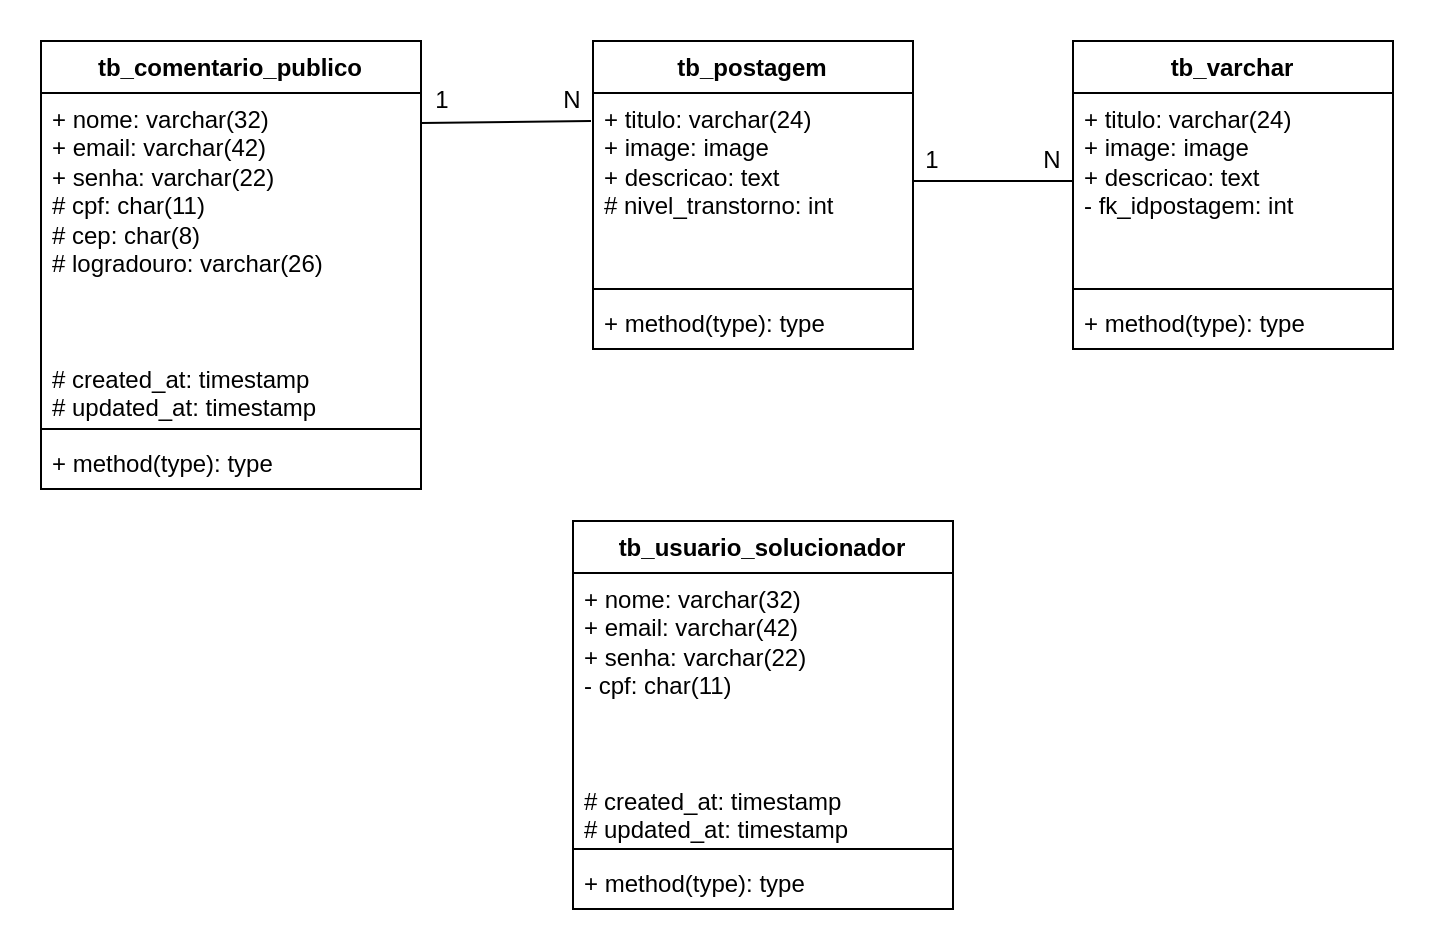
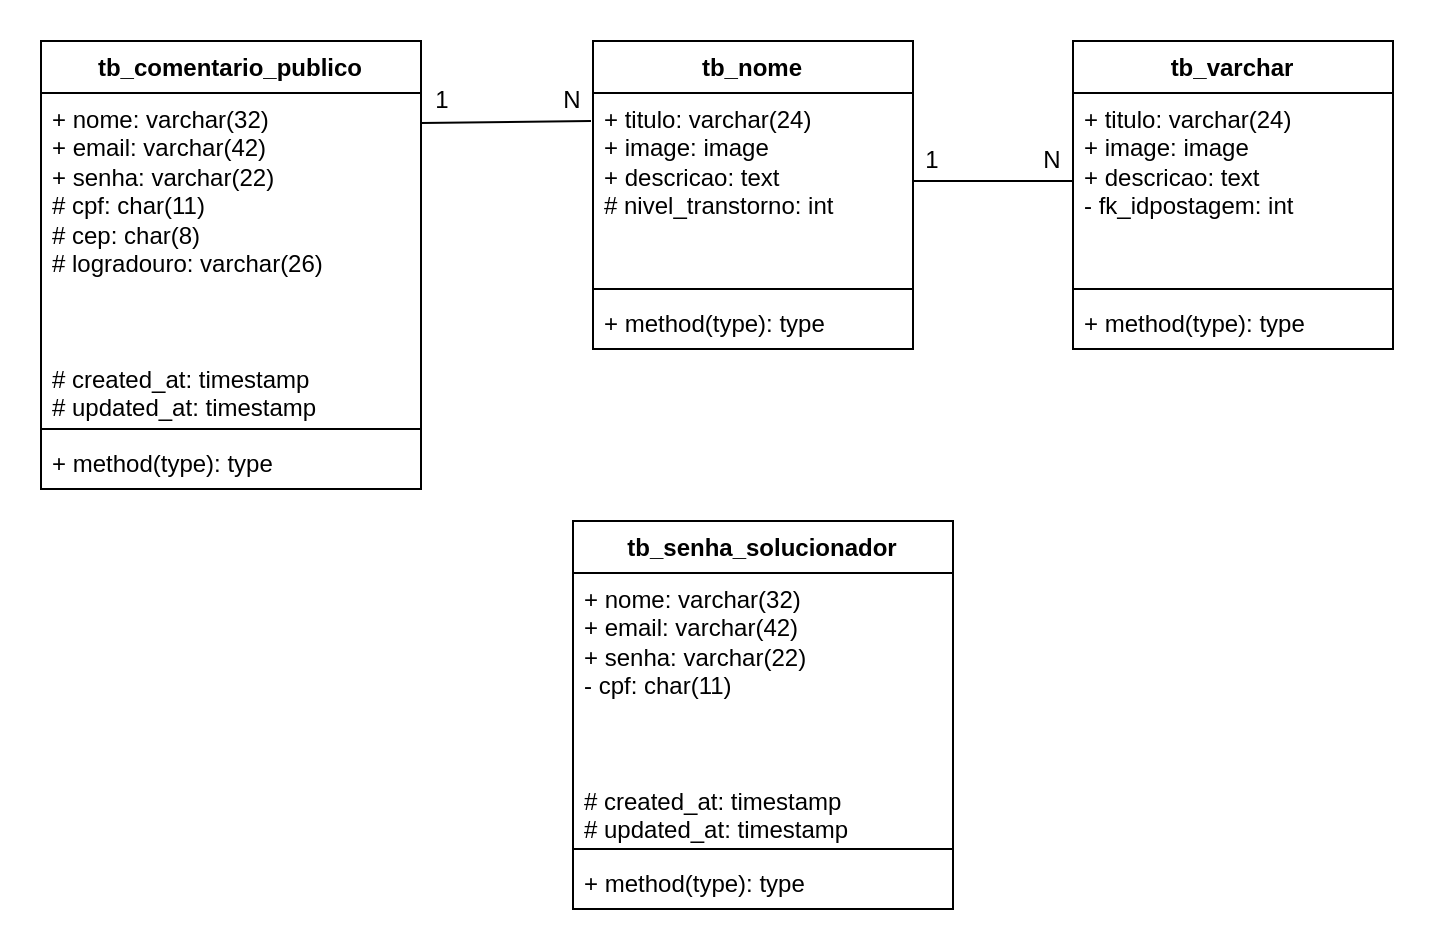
(753, 69) -> (753, 69)
(763, 549) -> (763, 549)
